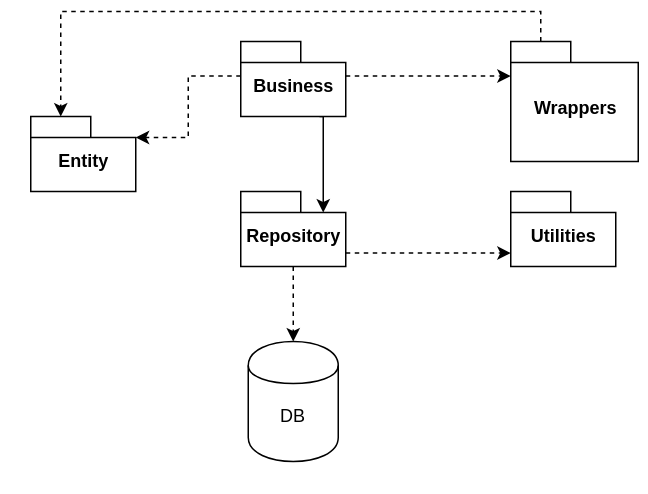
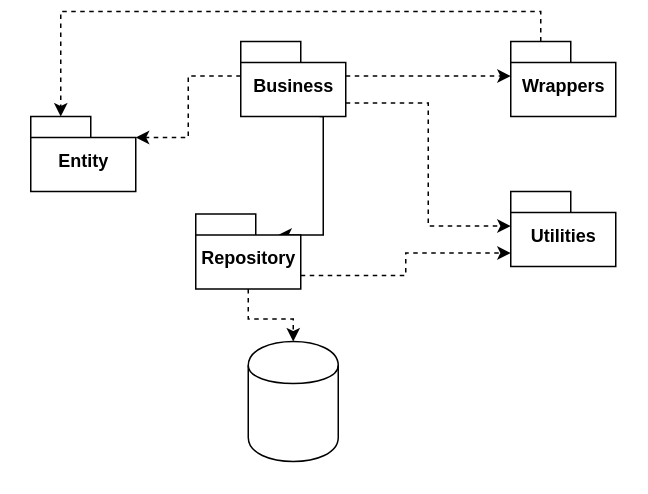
(575, 101) -> (563, 79)
none -> (428, 159)
(293, 229) -> (248, 251)
(293, 416) -> none
